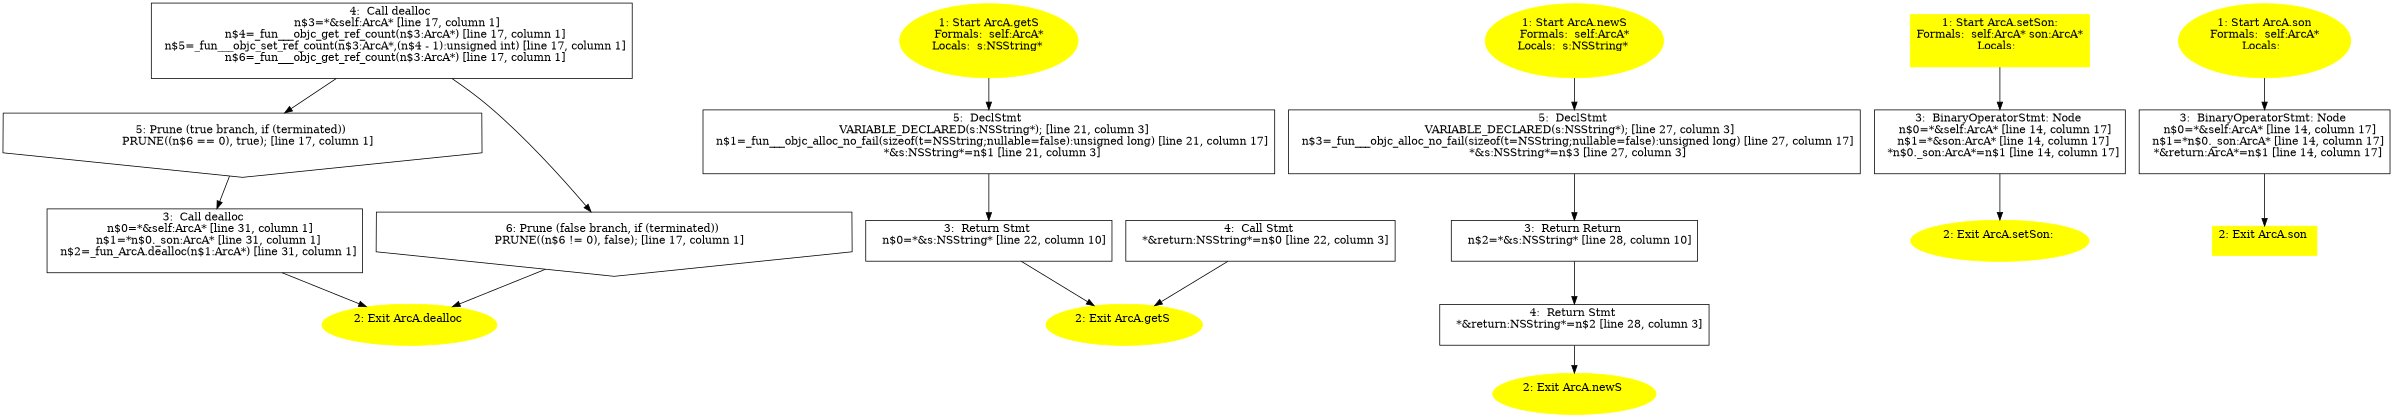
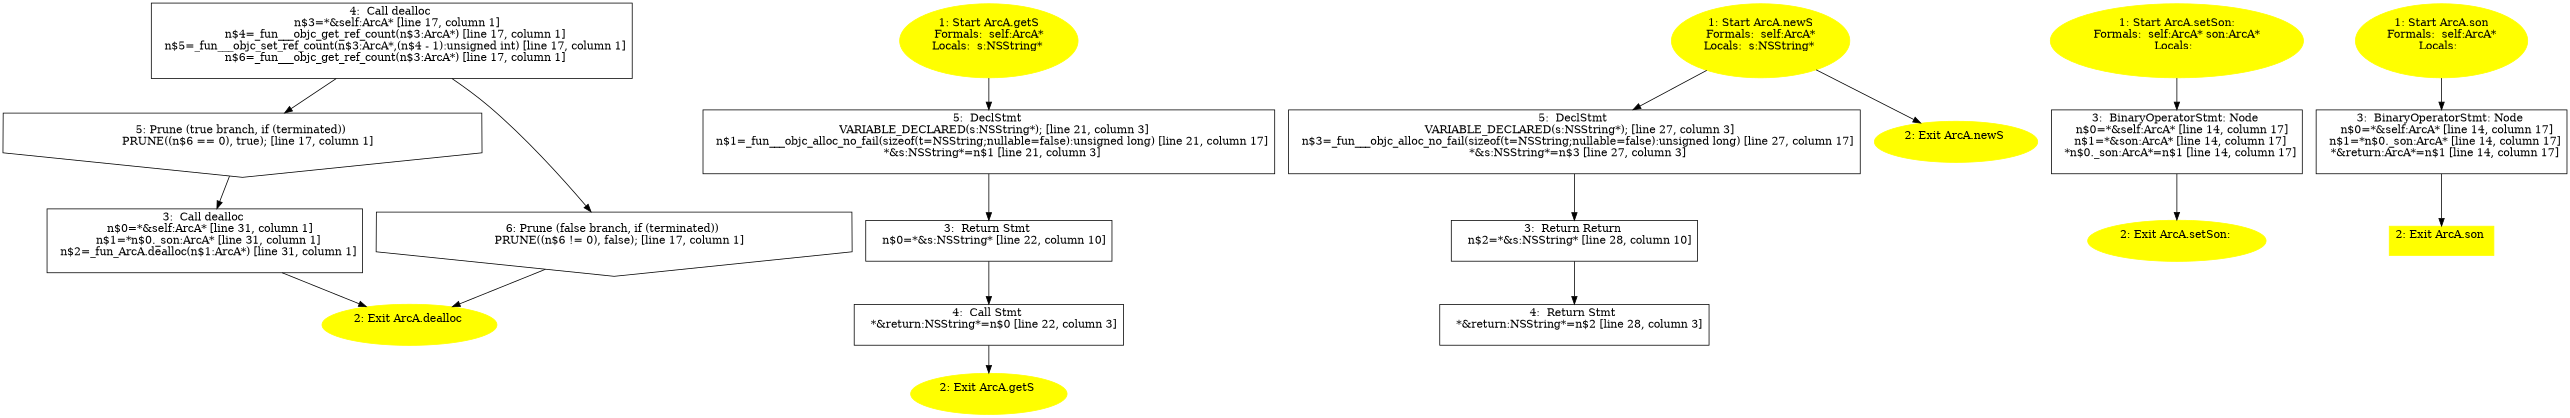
(2000, 41) -> (2177, 41)
(1054, 281) -> (989, 279)
(1574, 355) -> (1865, 95)
